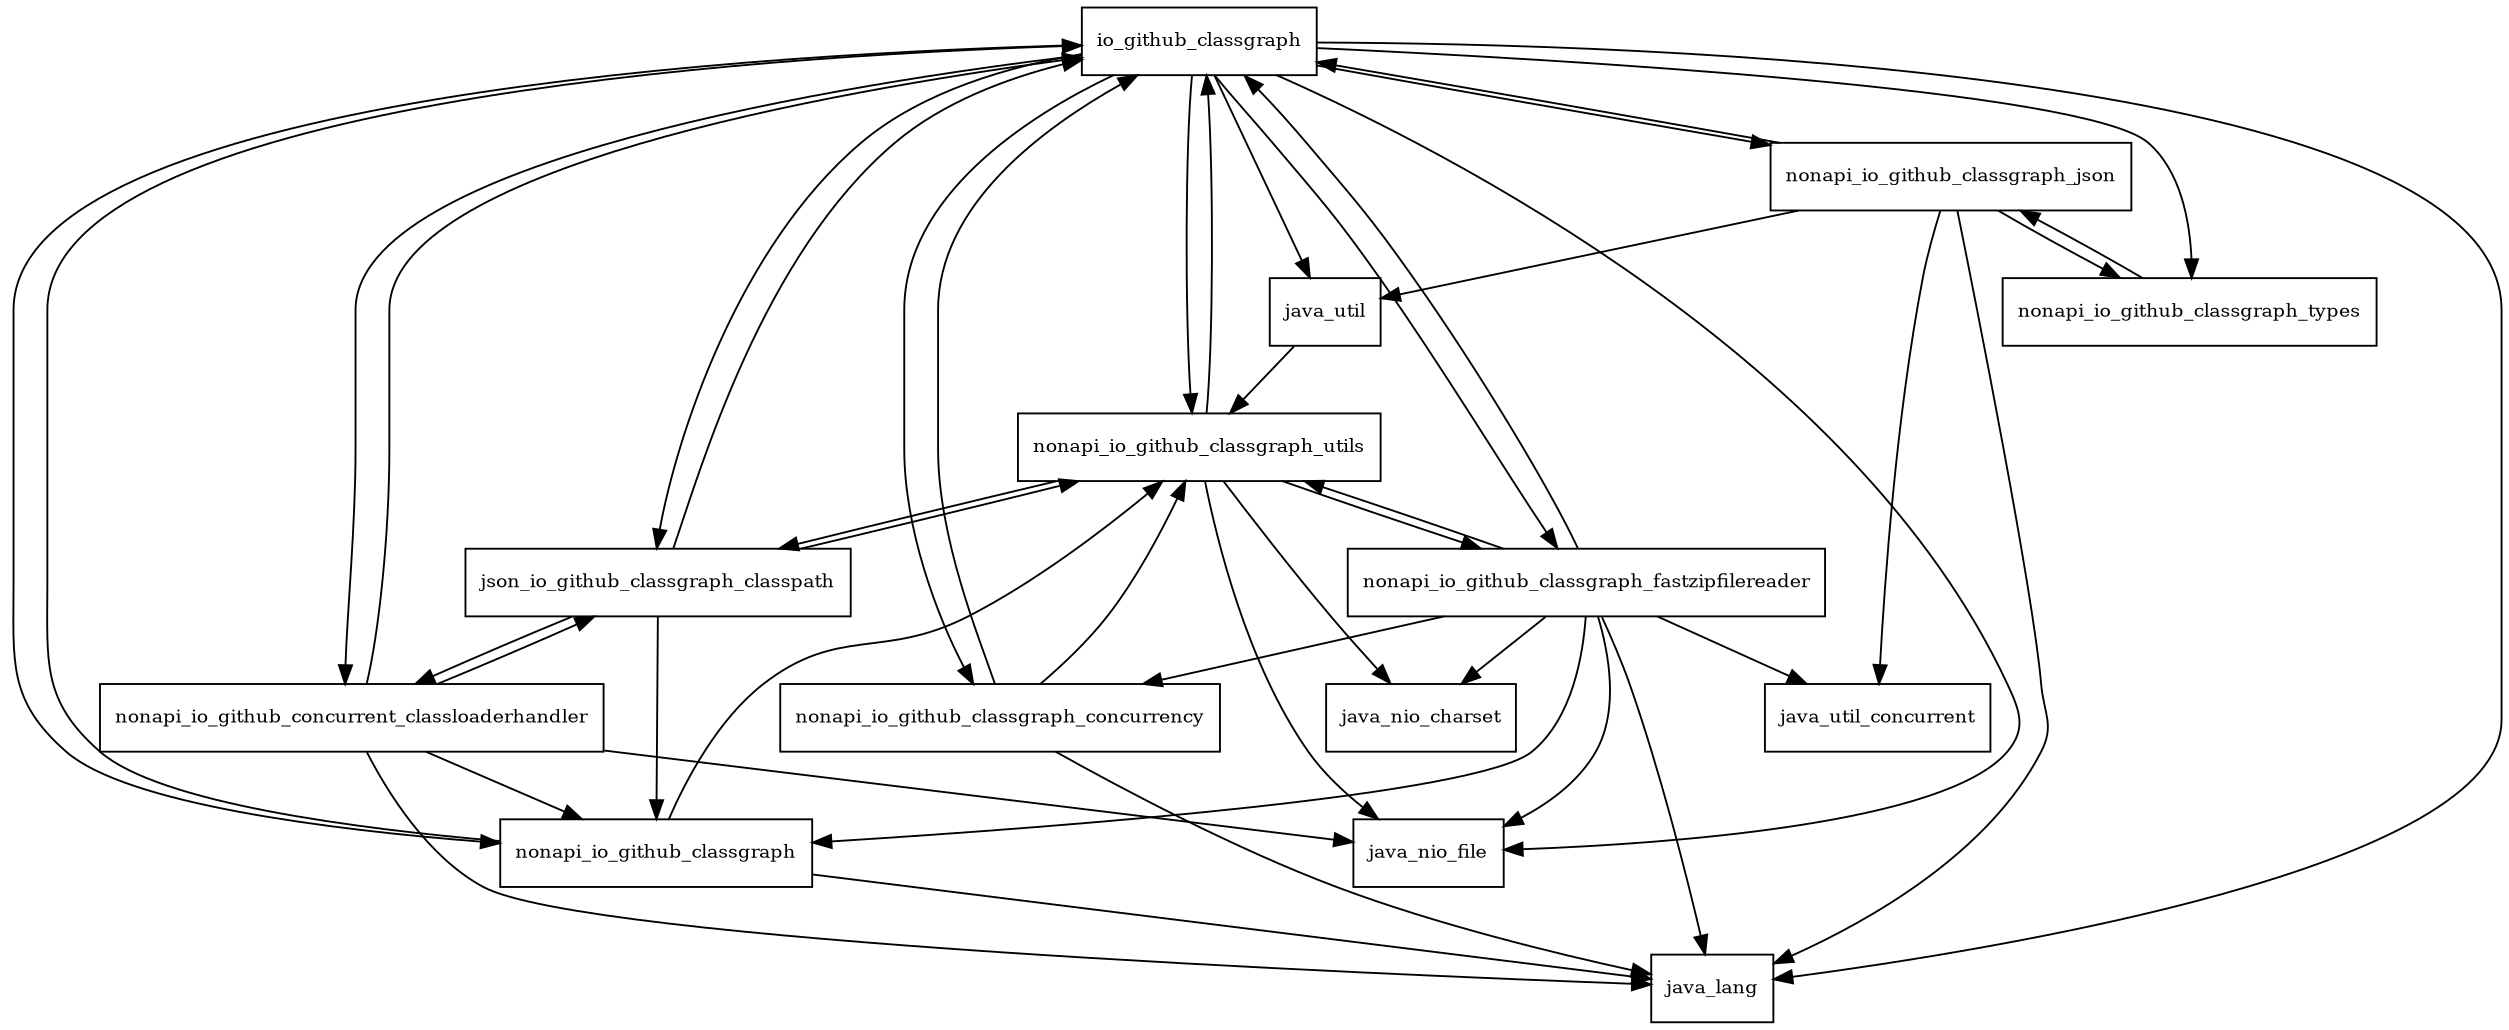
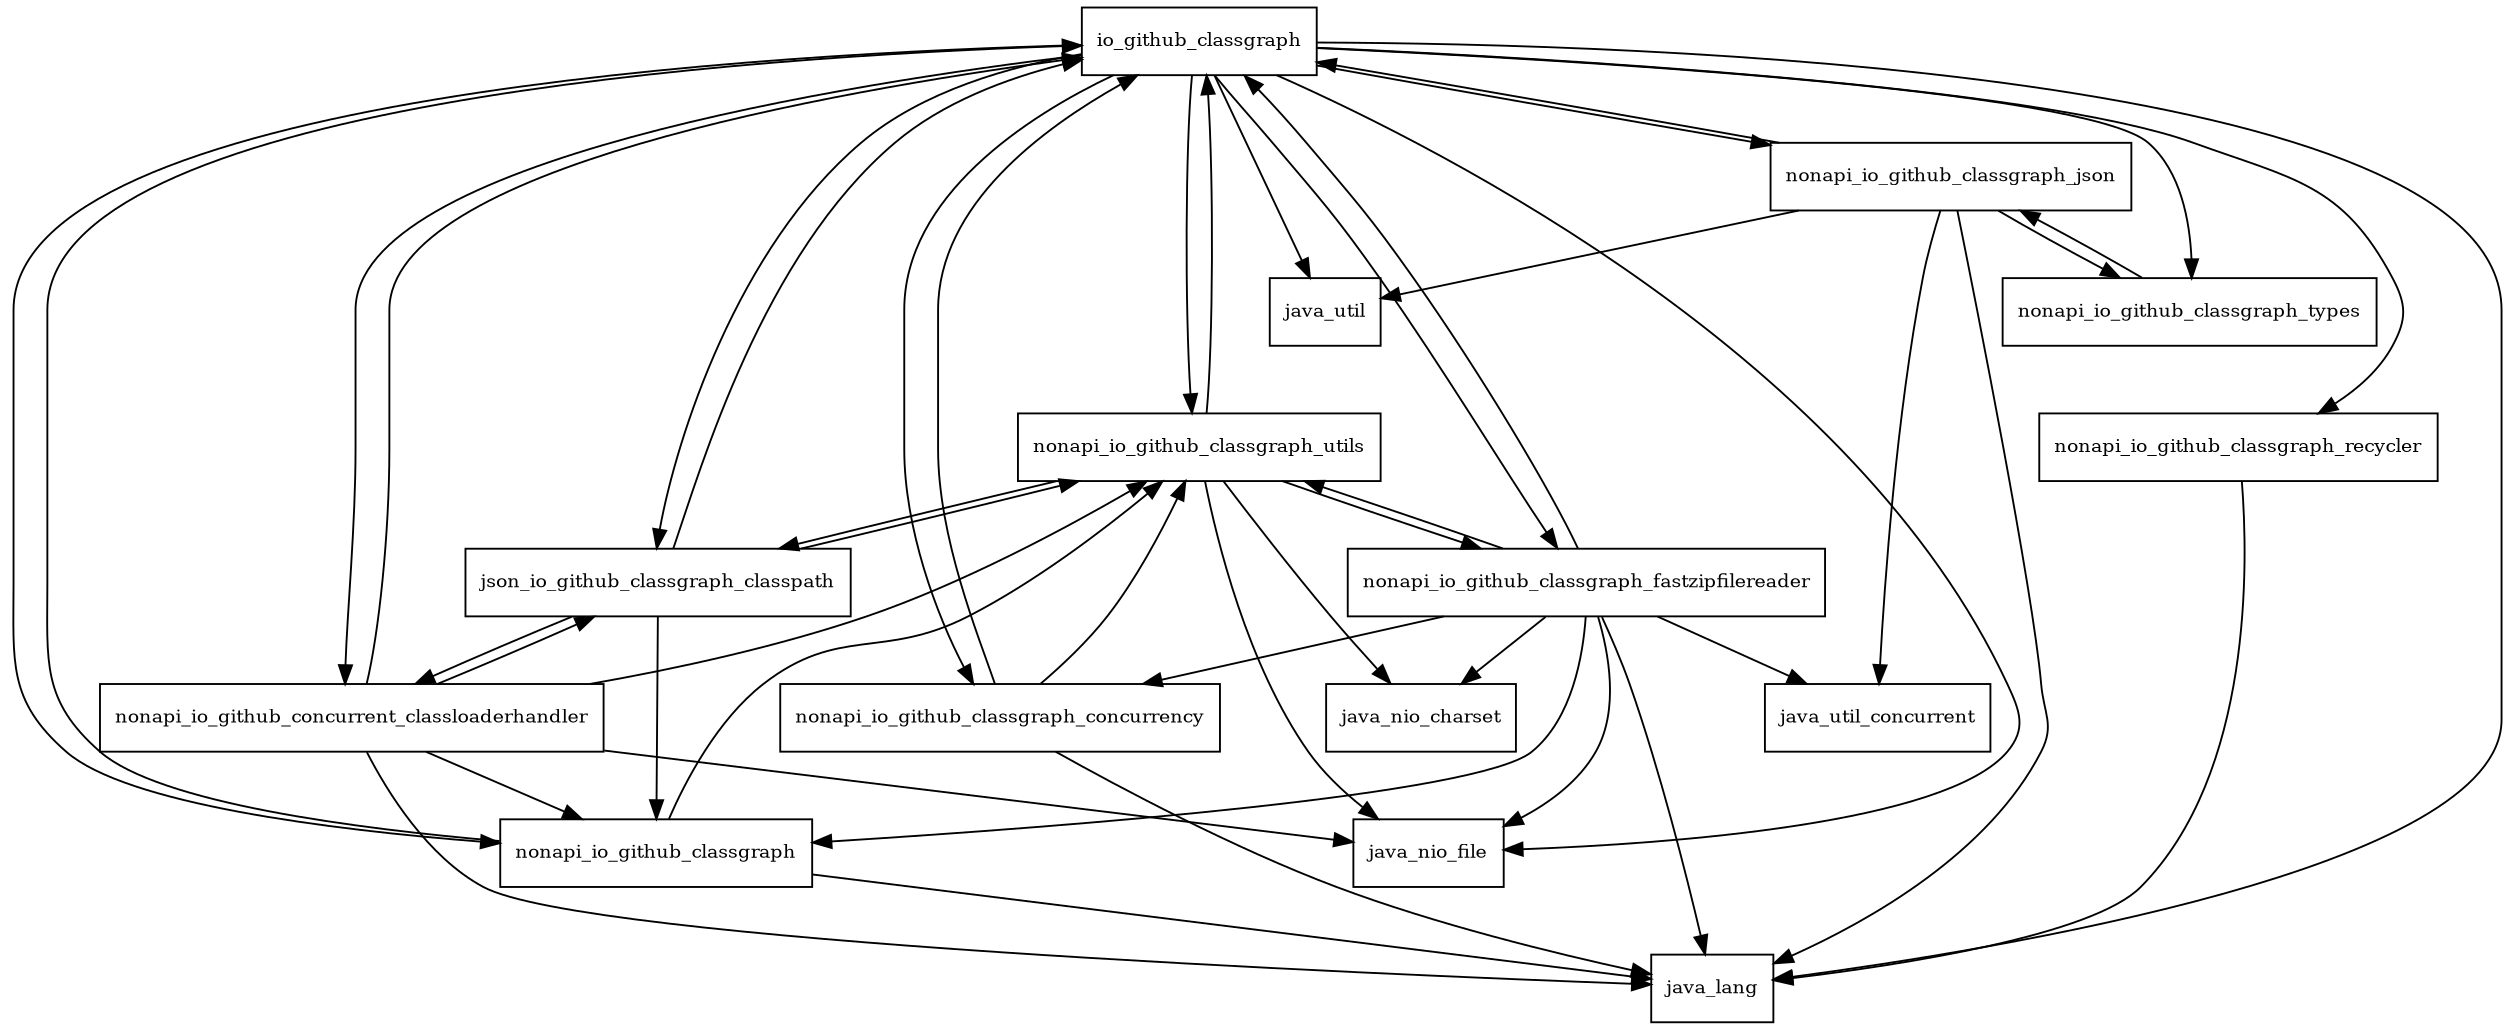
(1269, 373) -> (870, 615)
none -> (2238, 447)
